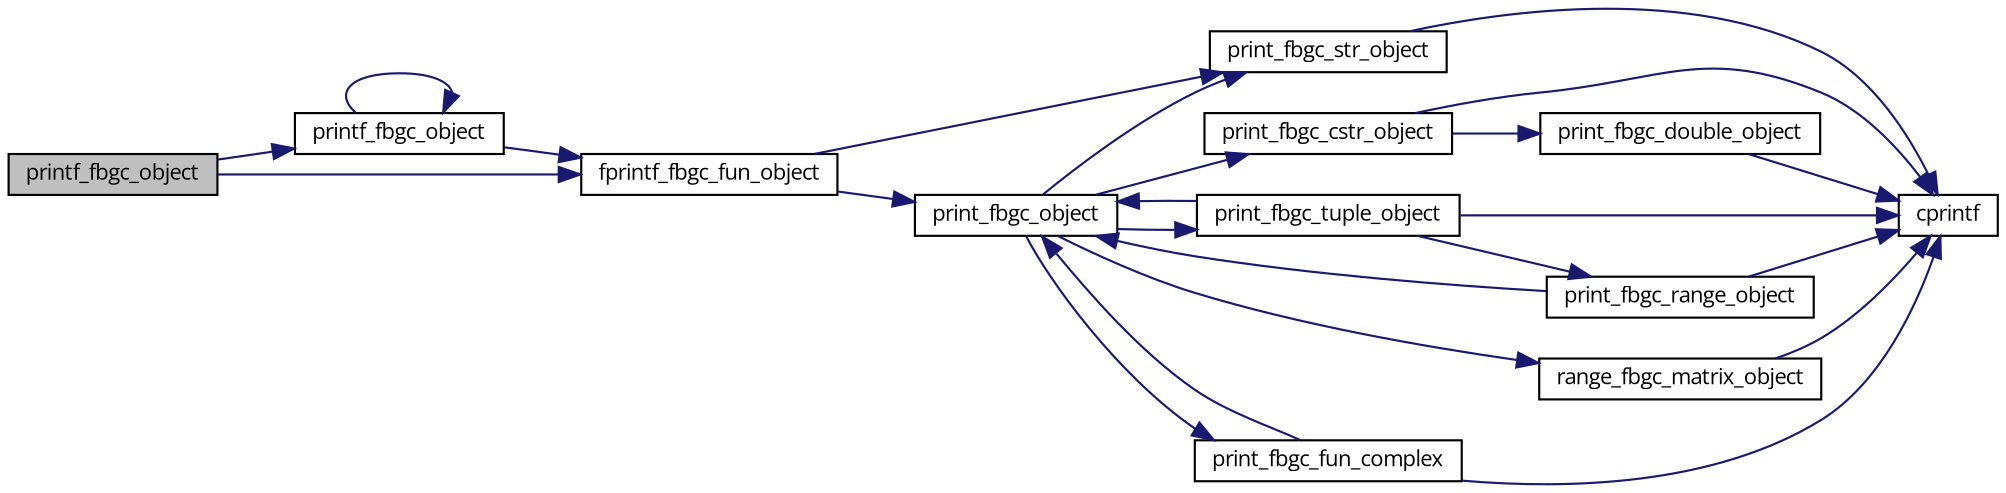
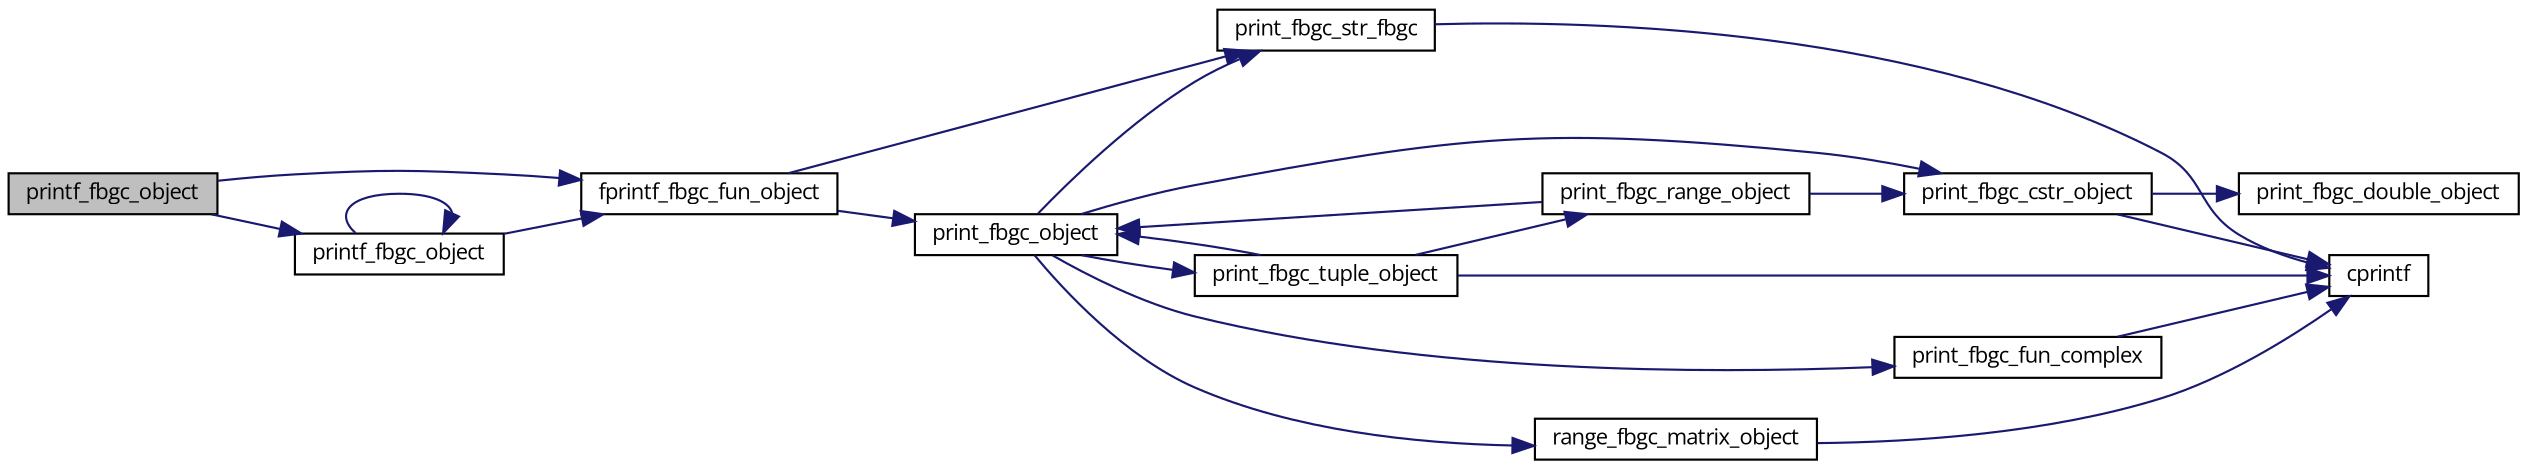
(1328, 52) -> (1326, 30)
(1813, 174) -> none
(1813, 257) -> (1846, 194)
(1164, 366) -> none
